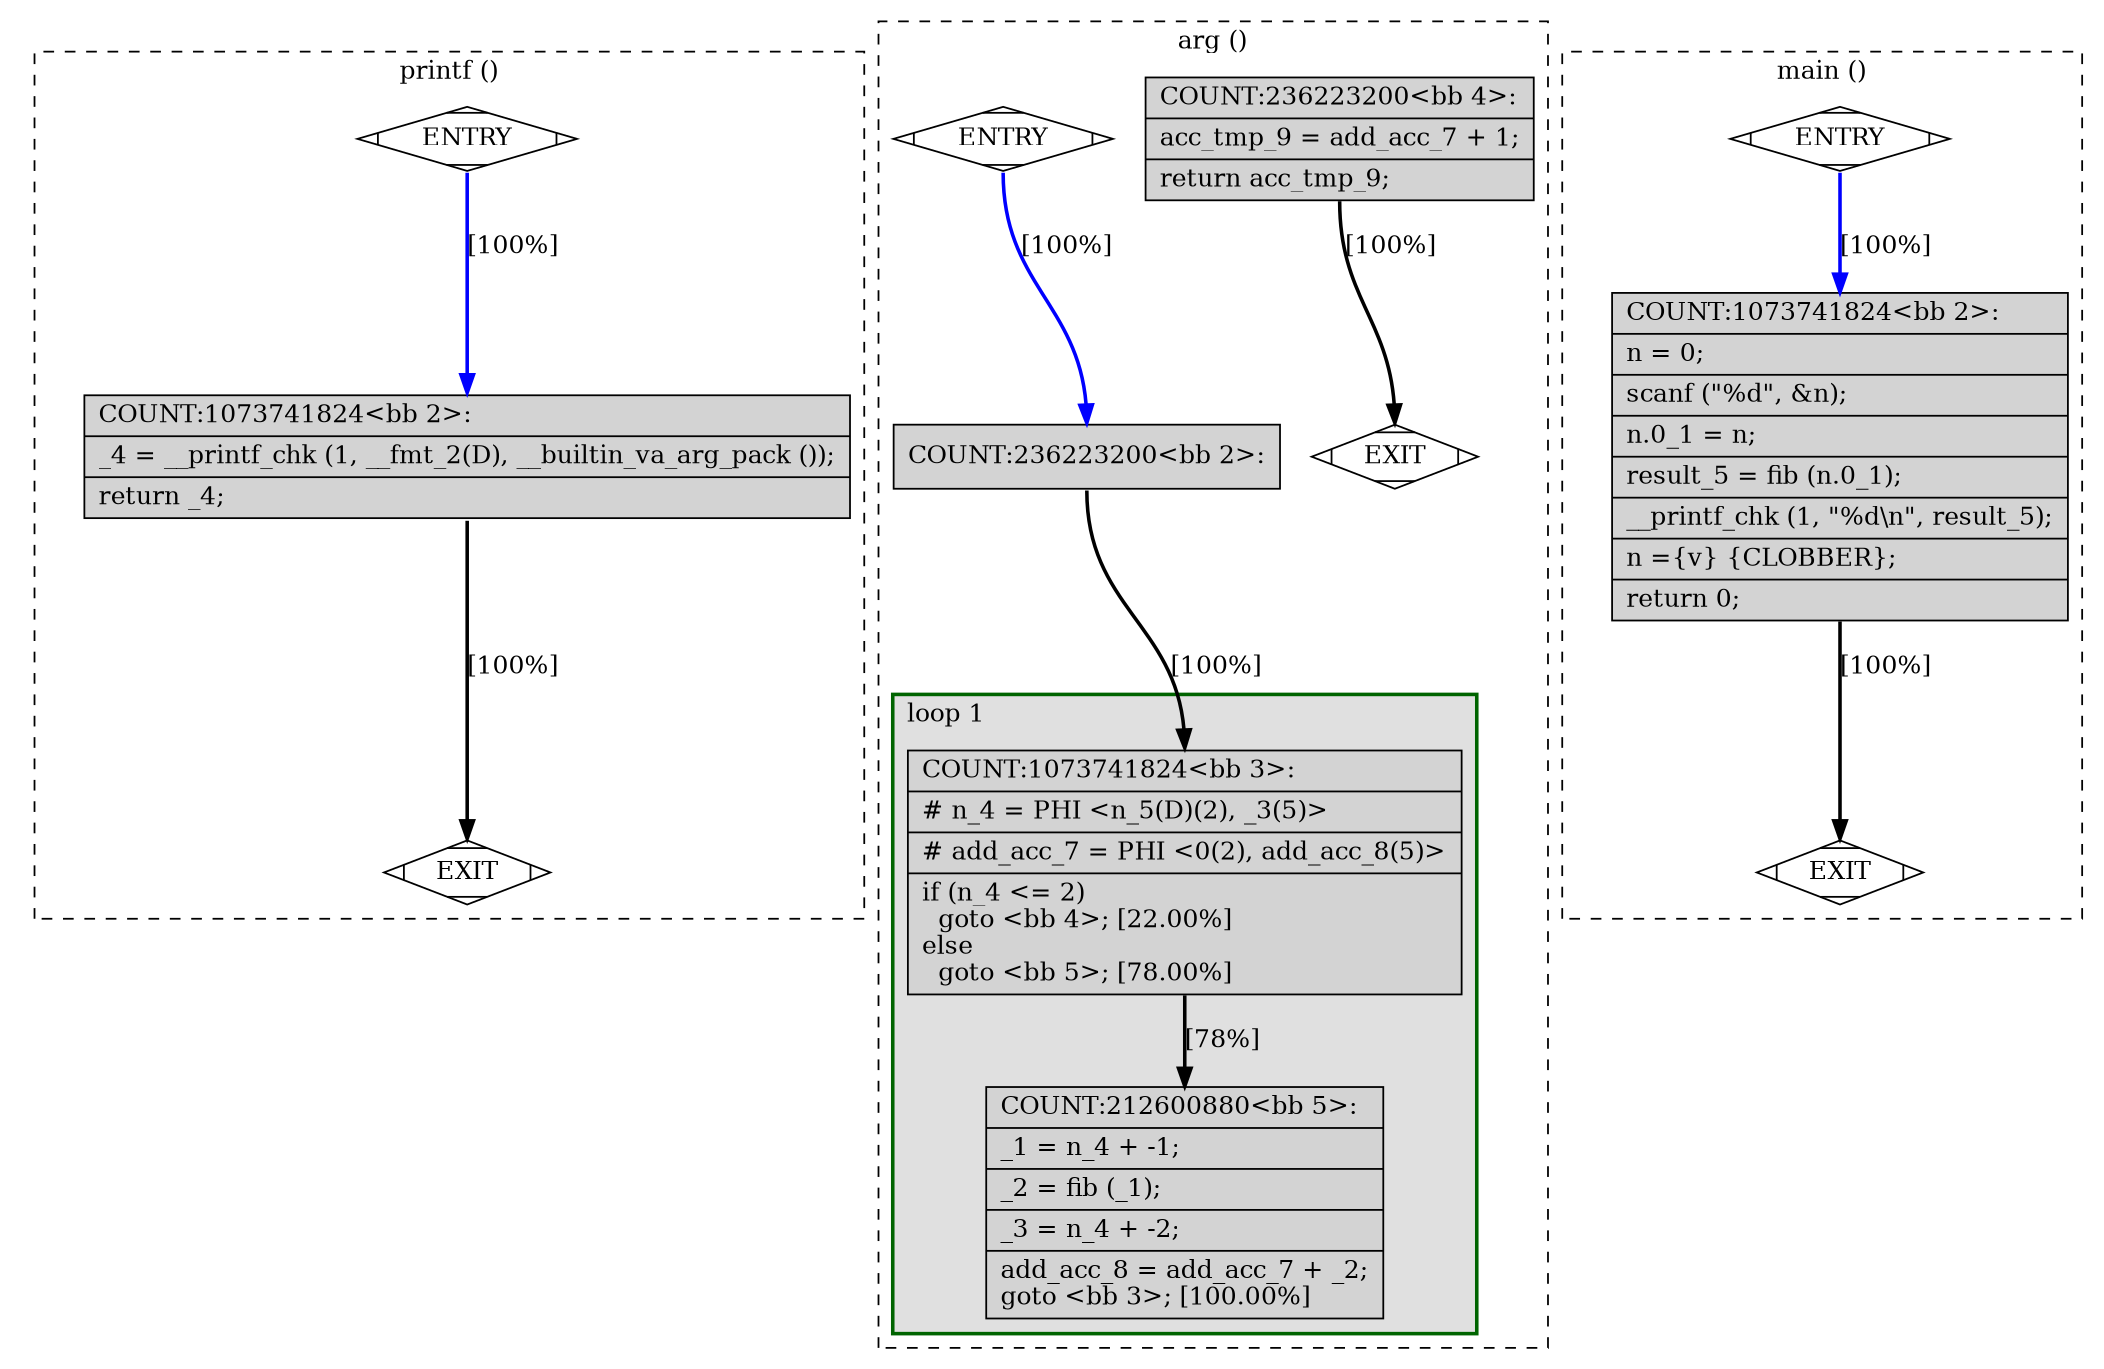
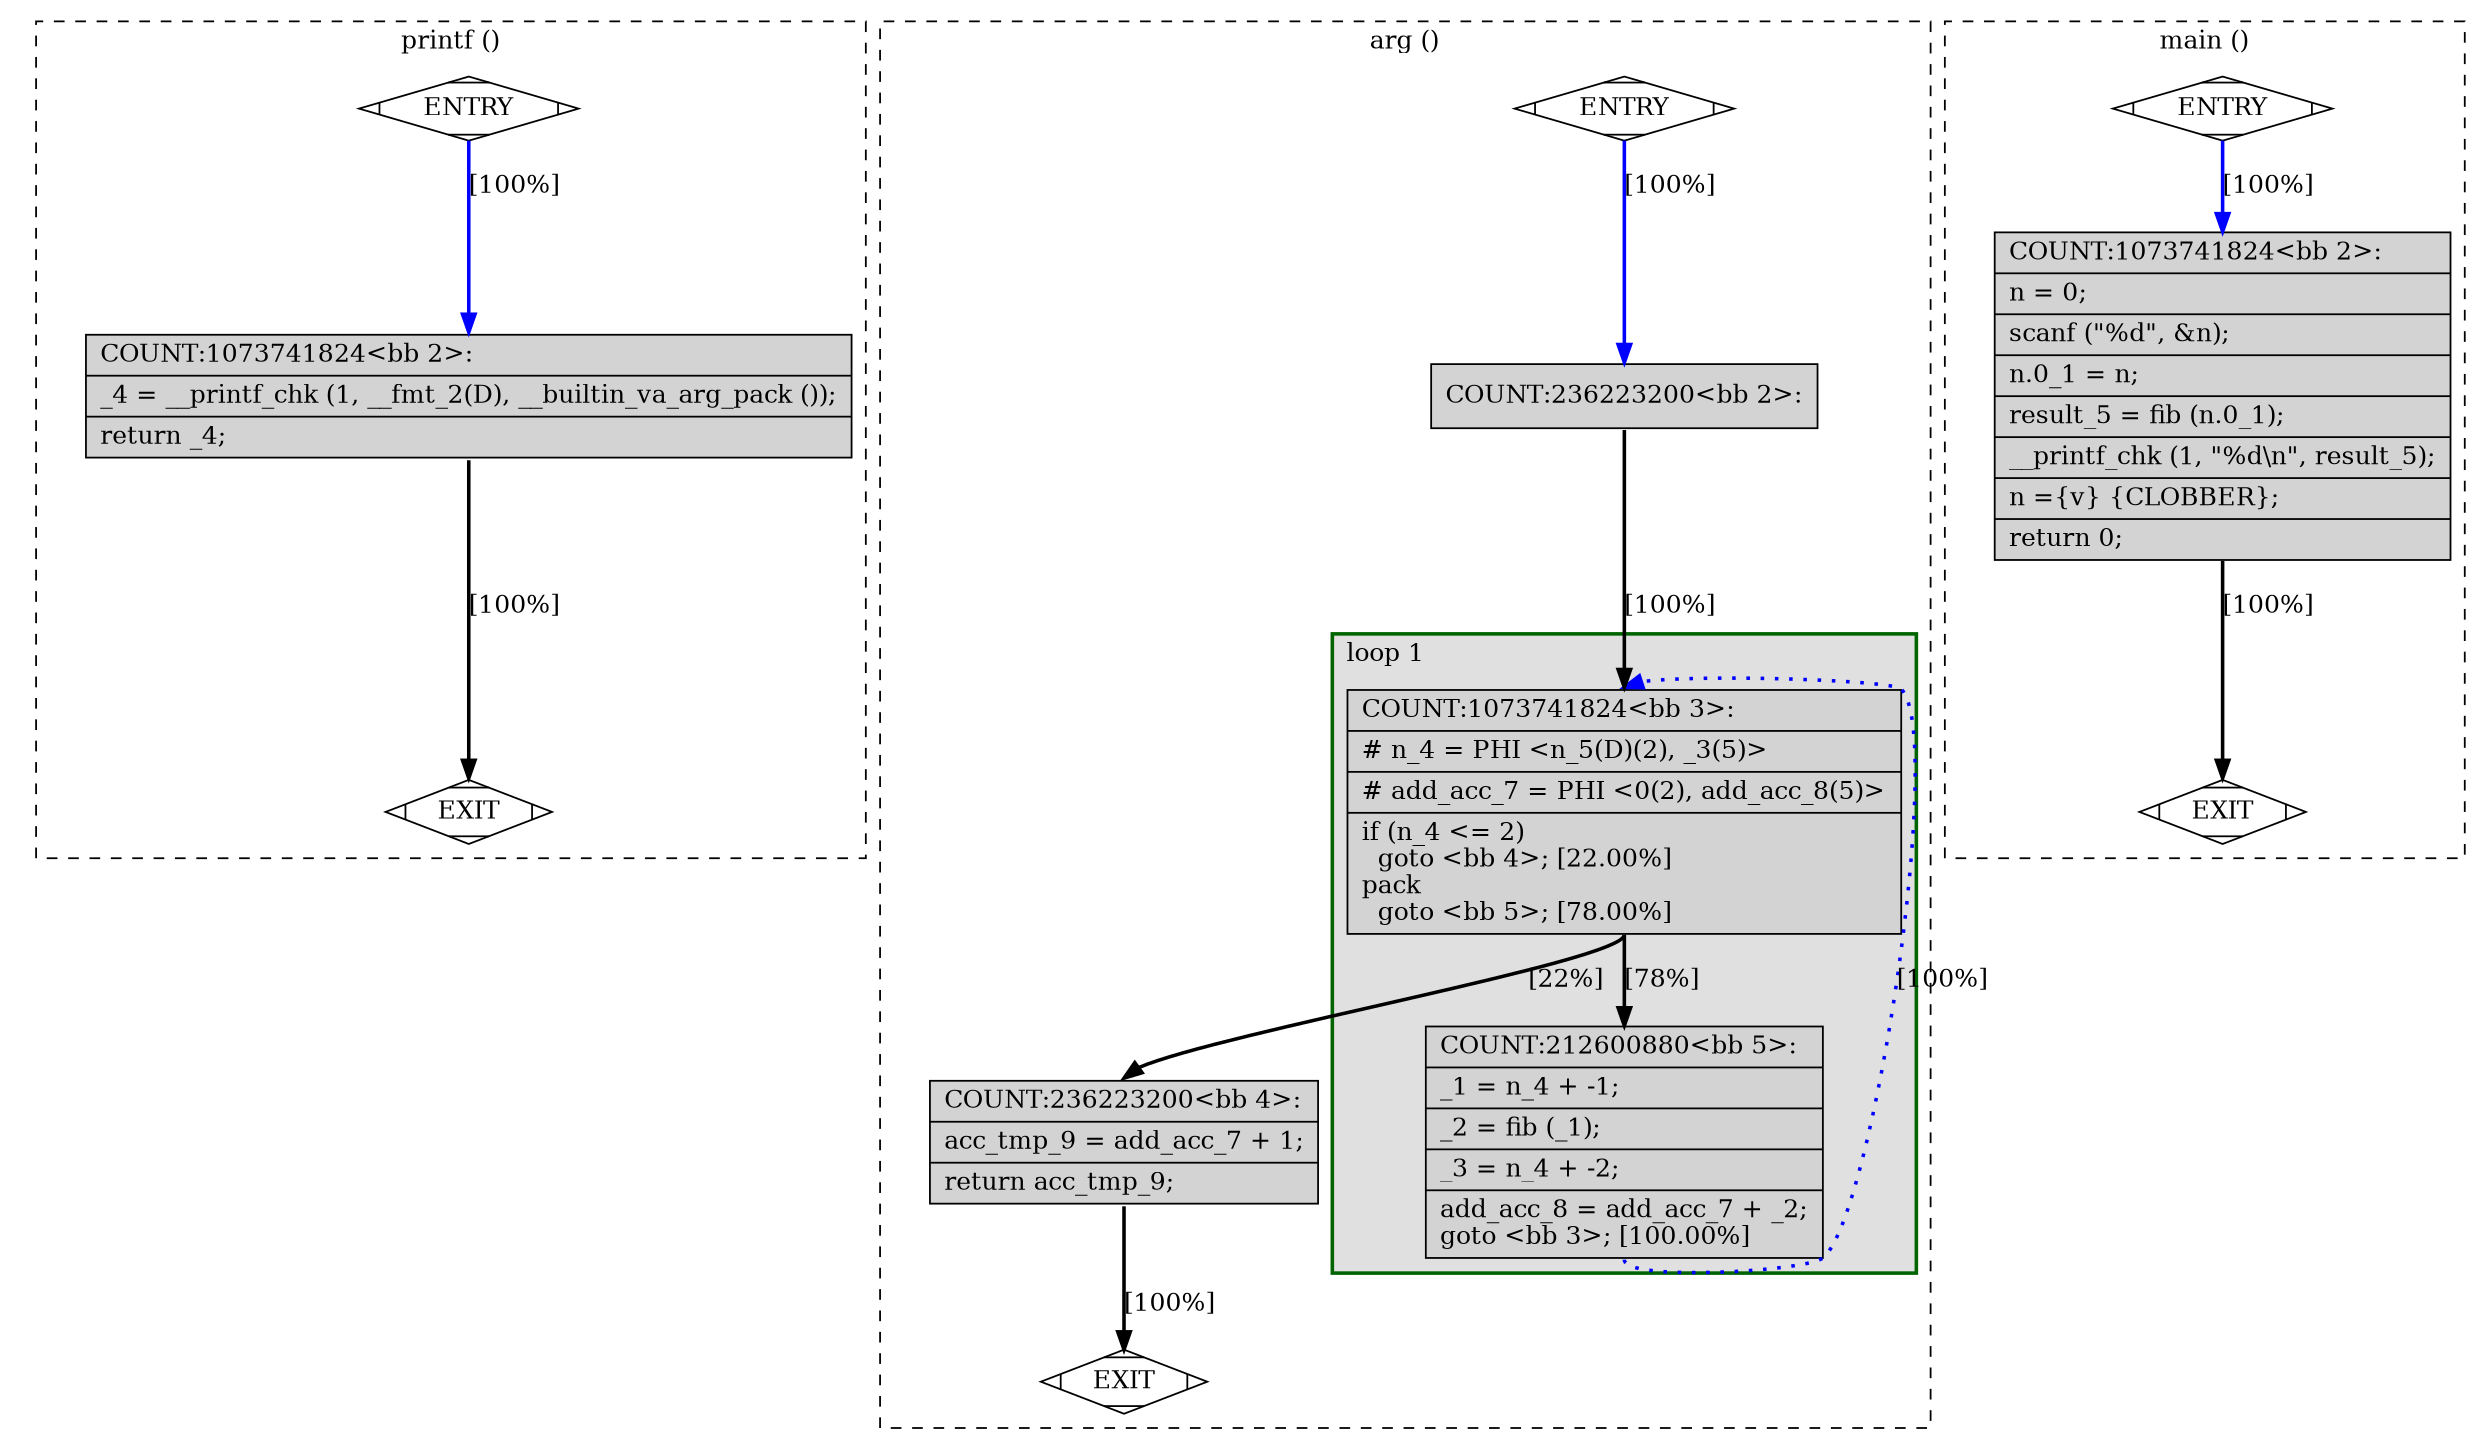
(948, 946) -> (1392, 886)
none -> (1901, 950)
none -> (1383, 1004)
